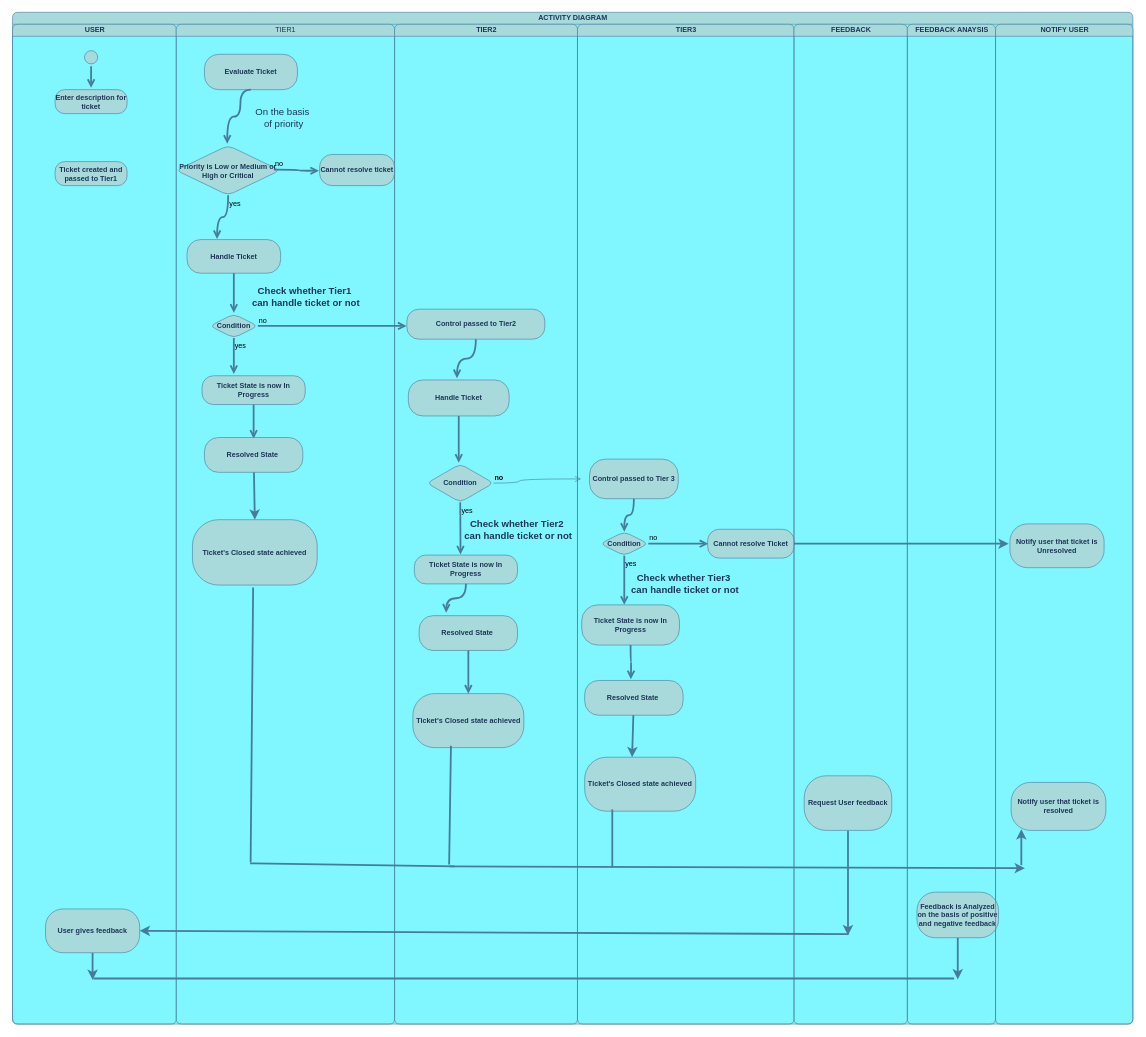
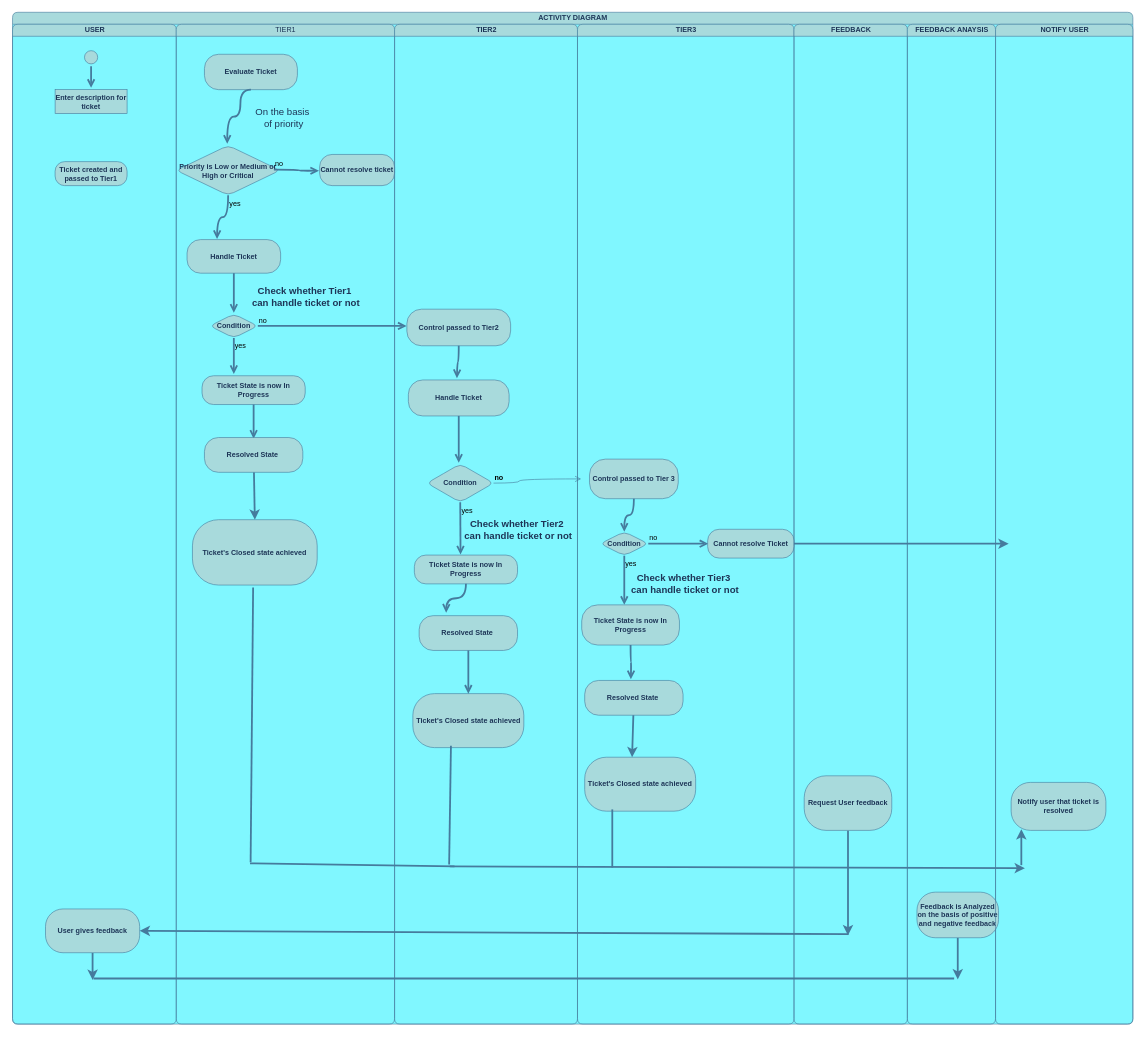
(91, 102) -> (91, 102)
(476, 324) -> (459, 328)
(1057, 546) -> none
